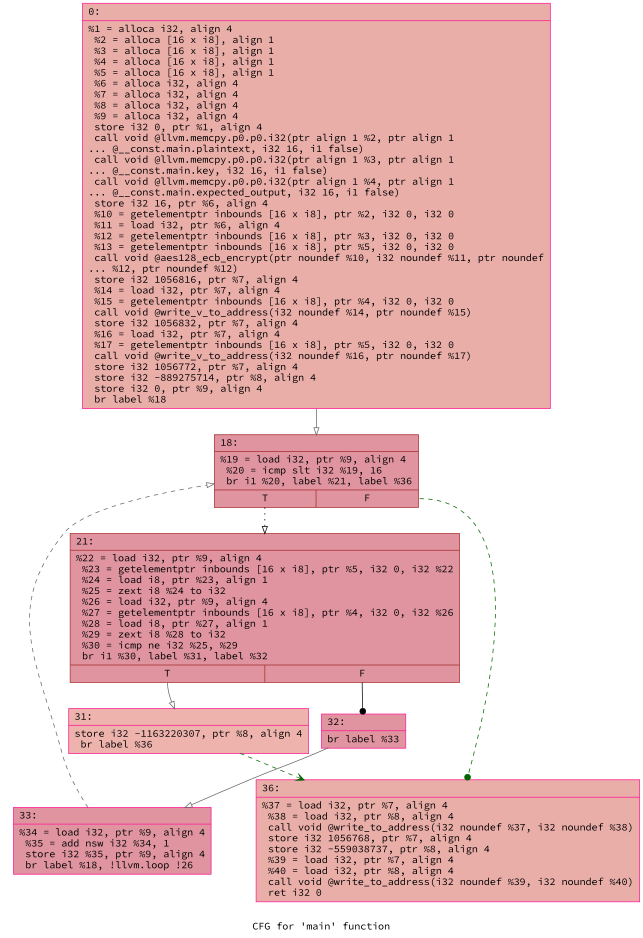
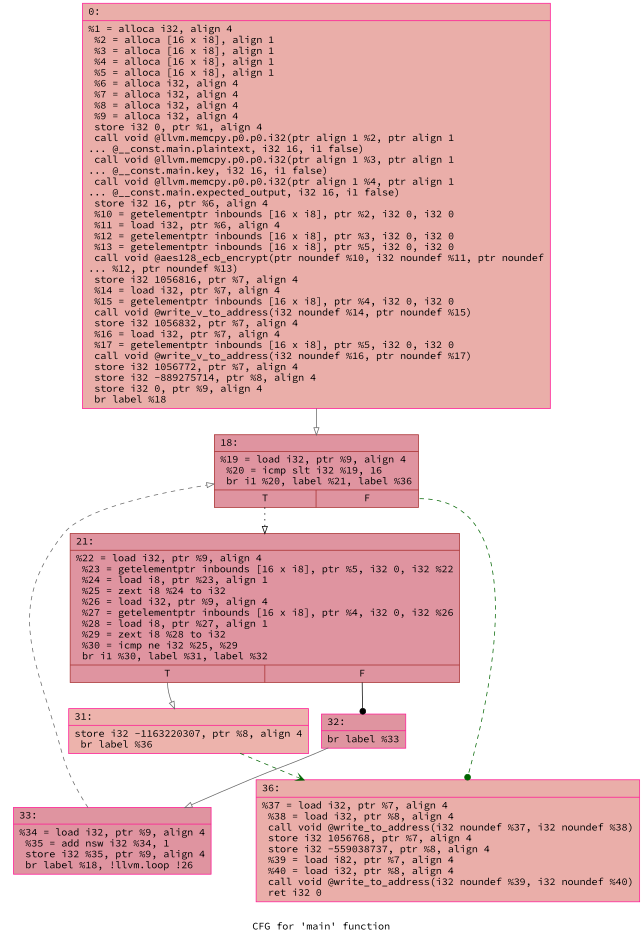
(164, 269) -> (164, 269)
(358, 860) -> (358, 860)
